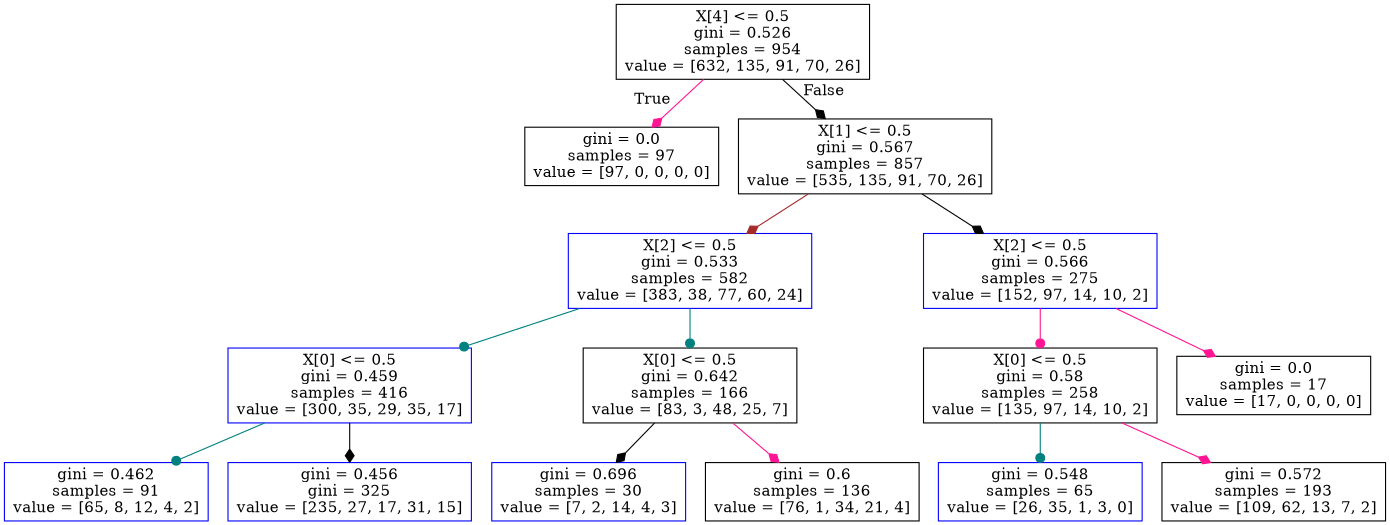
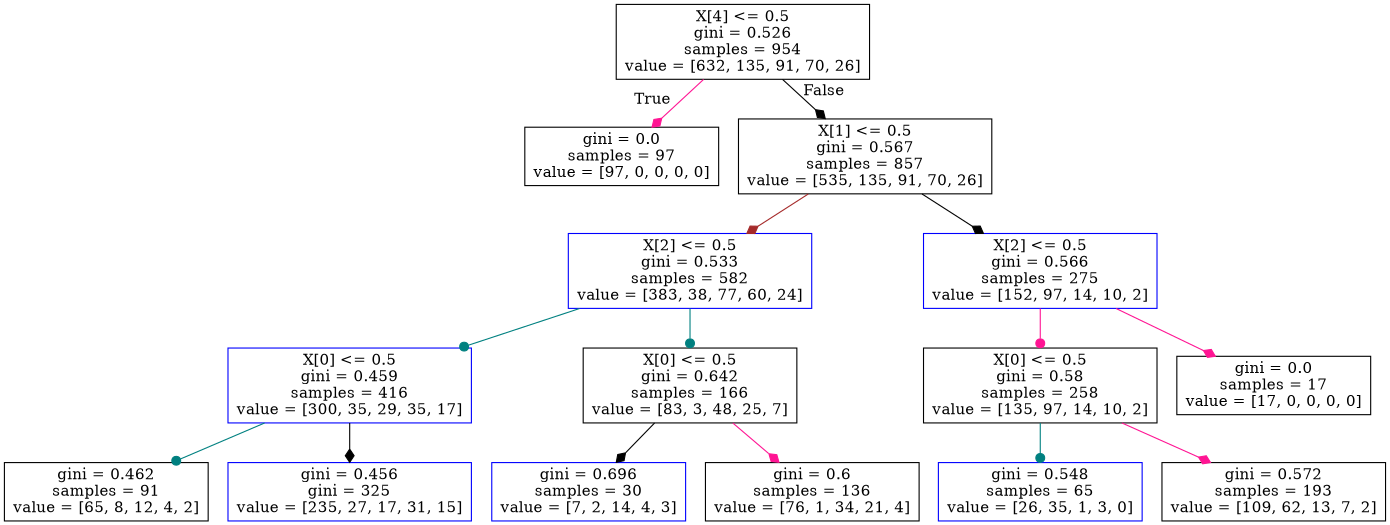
(106, 492) -> (106, 492)
